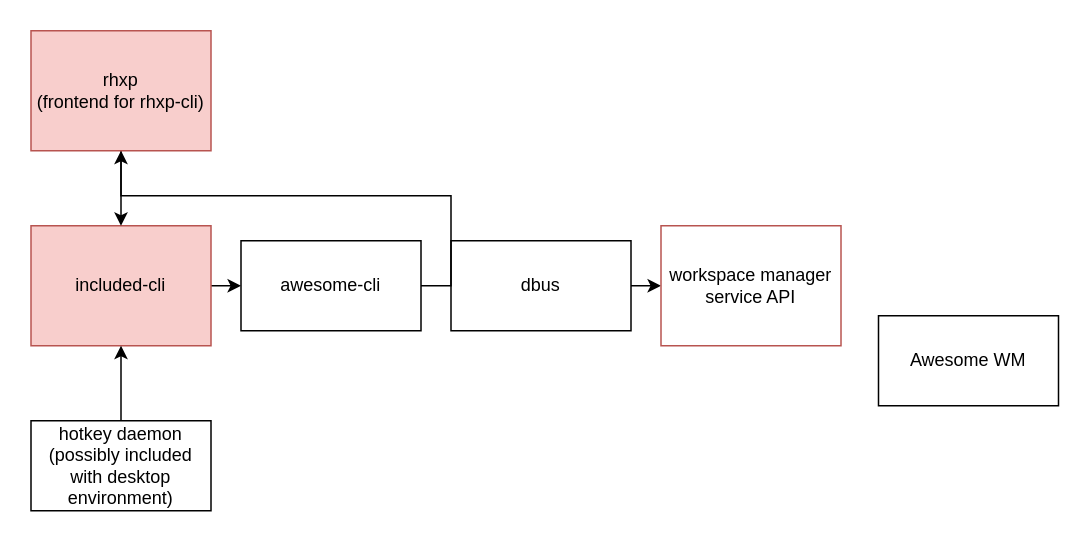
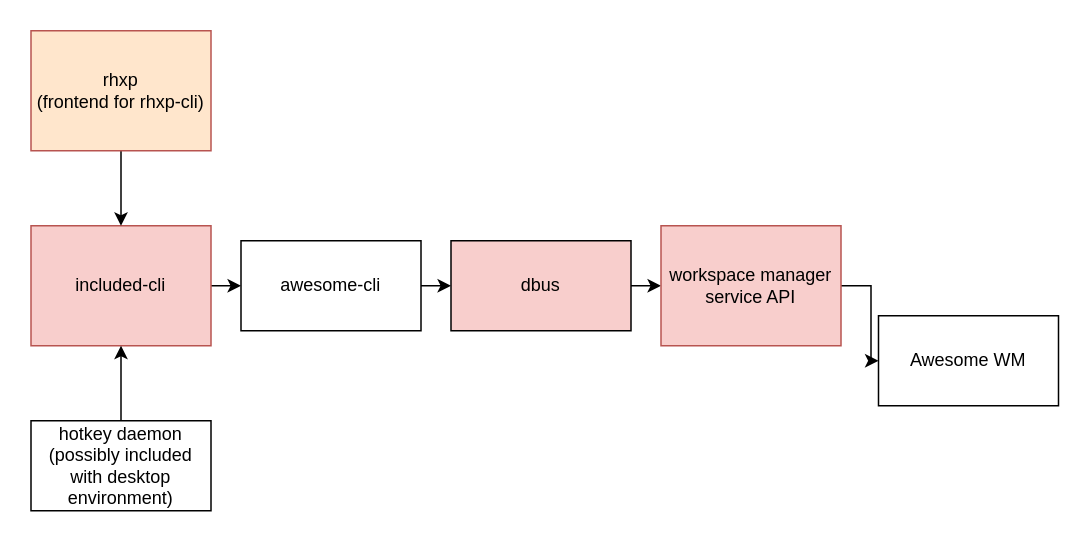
(121, 91) -> (121, 91)
(310, 196) -> (439, 286)
(541, 286) -> (541, 286)
(751, 286) -> (751, 286)
none -> (871, 309)
